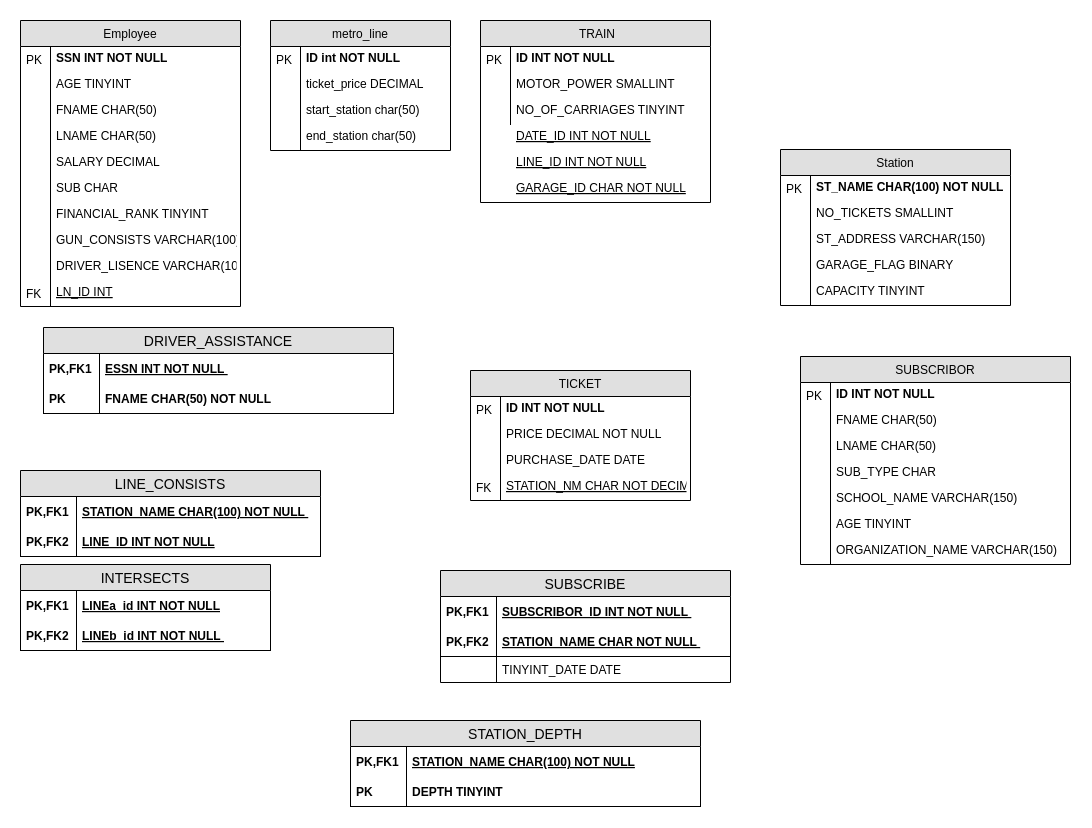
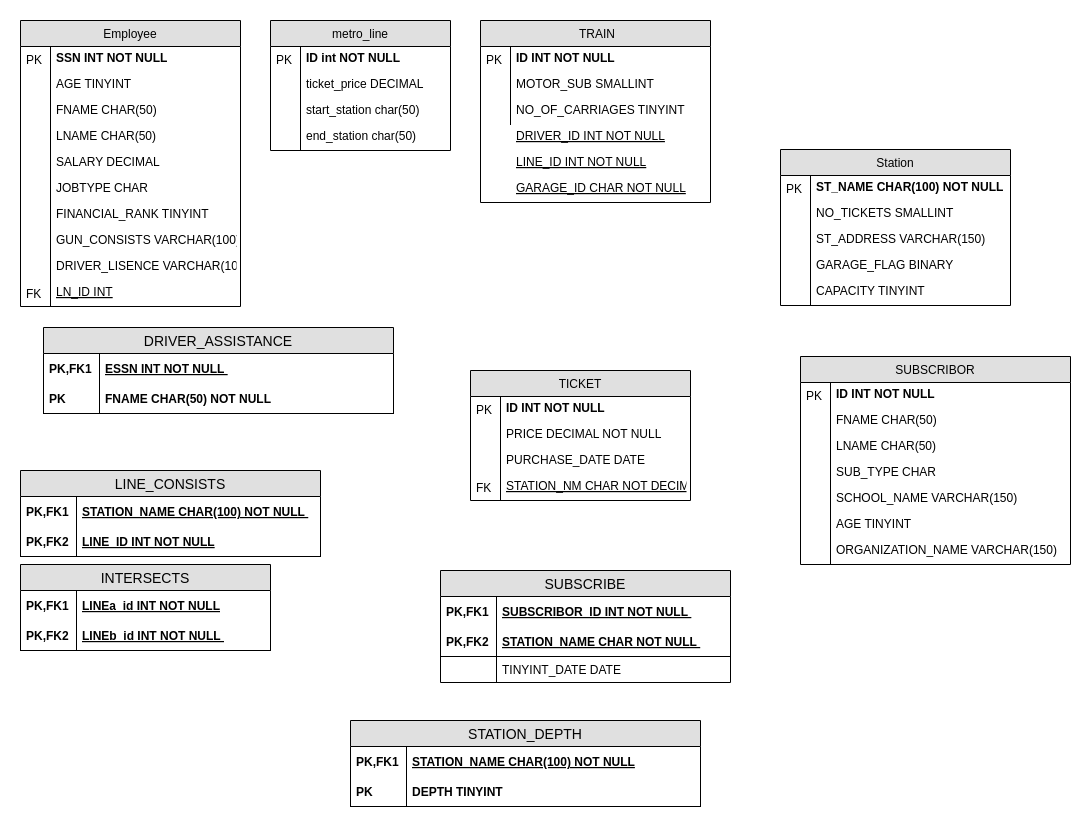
(582, 84) -> (575, 84)
(579, 136) -> (585, 136)
(81, 188) -> (95, 188)
